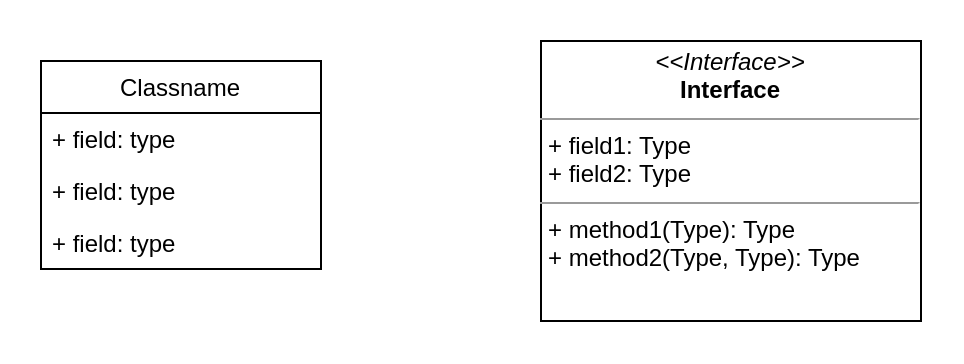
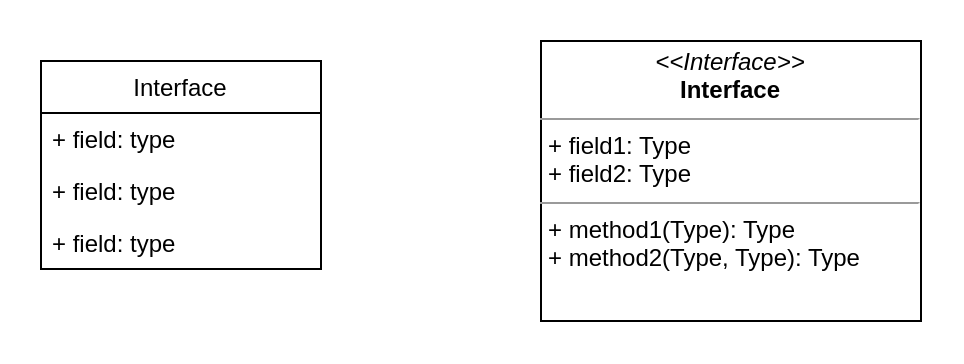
(180, 88) -> (180, 88)
